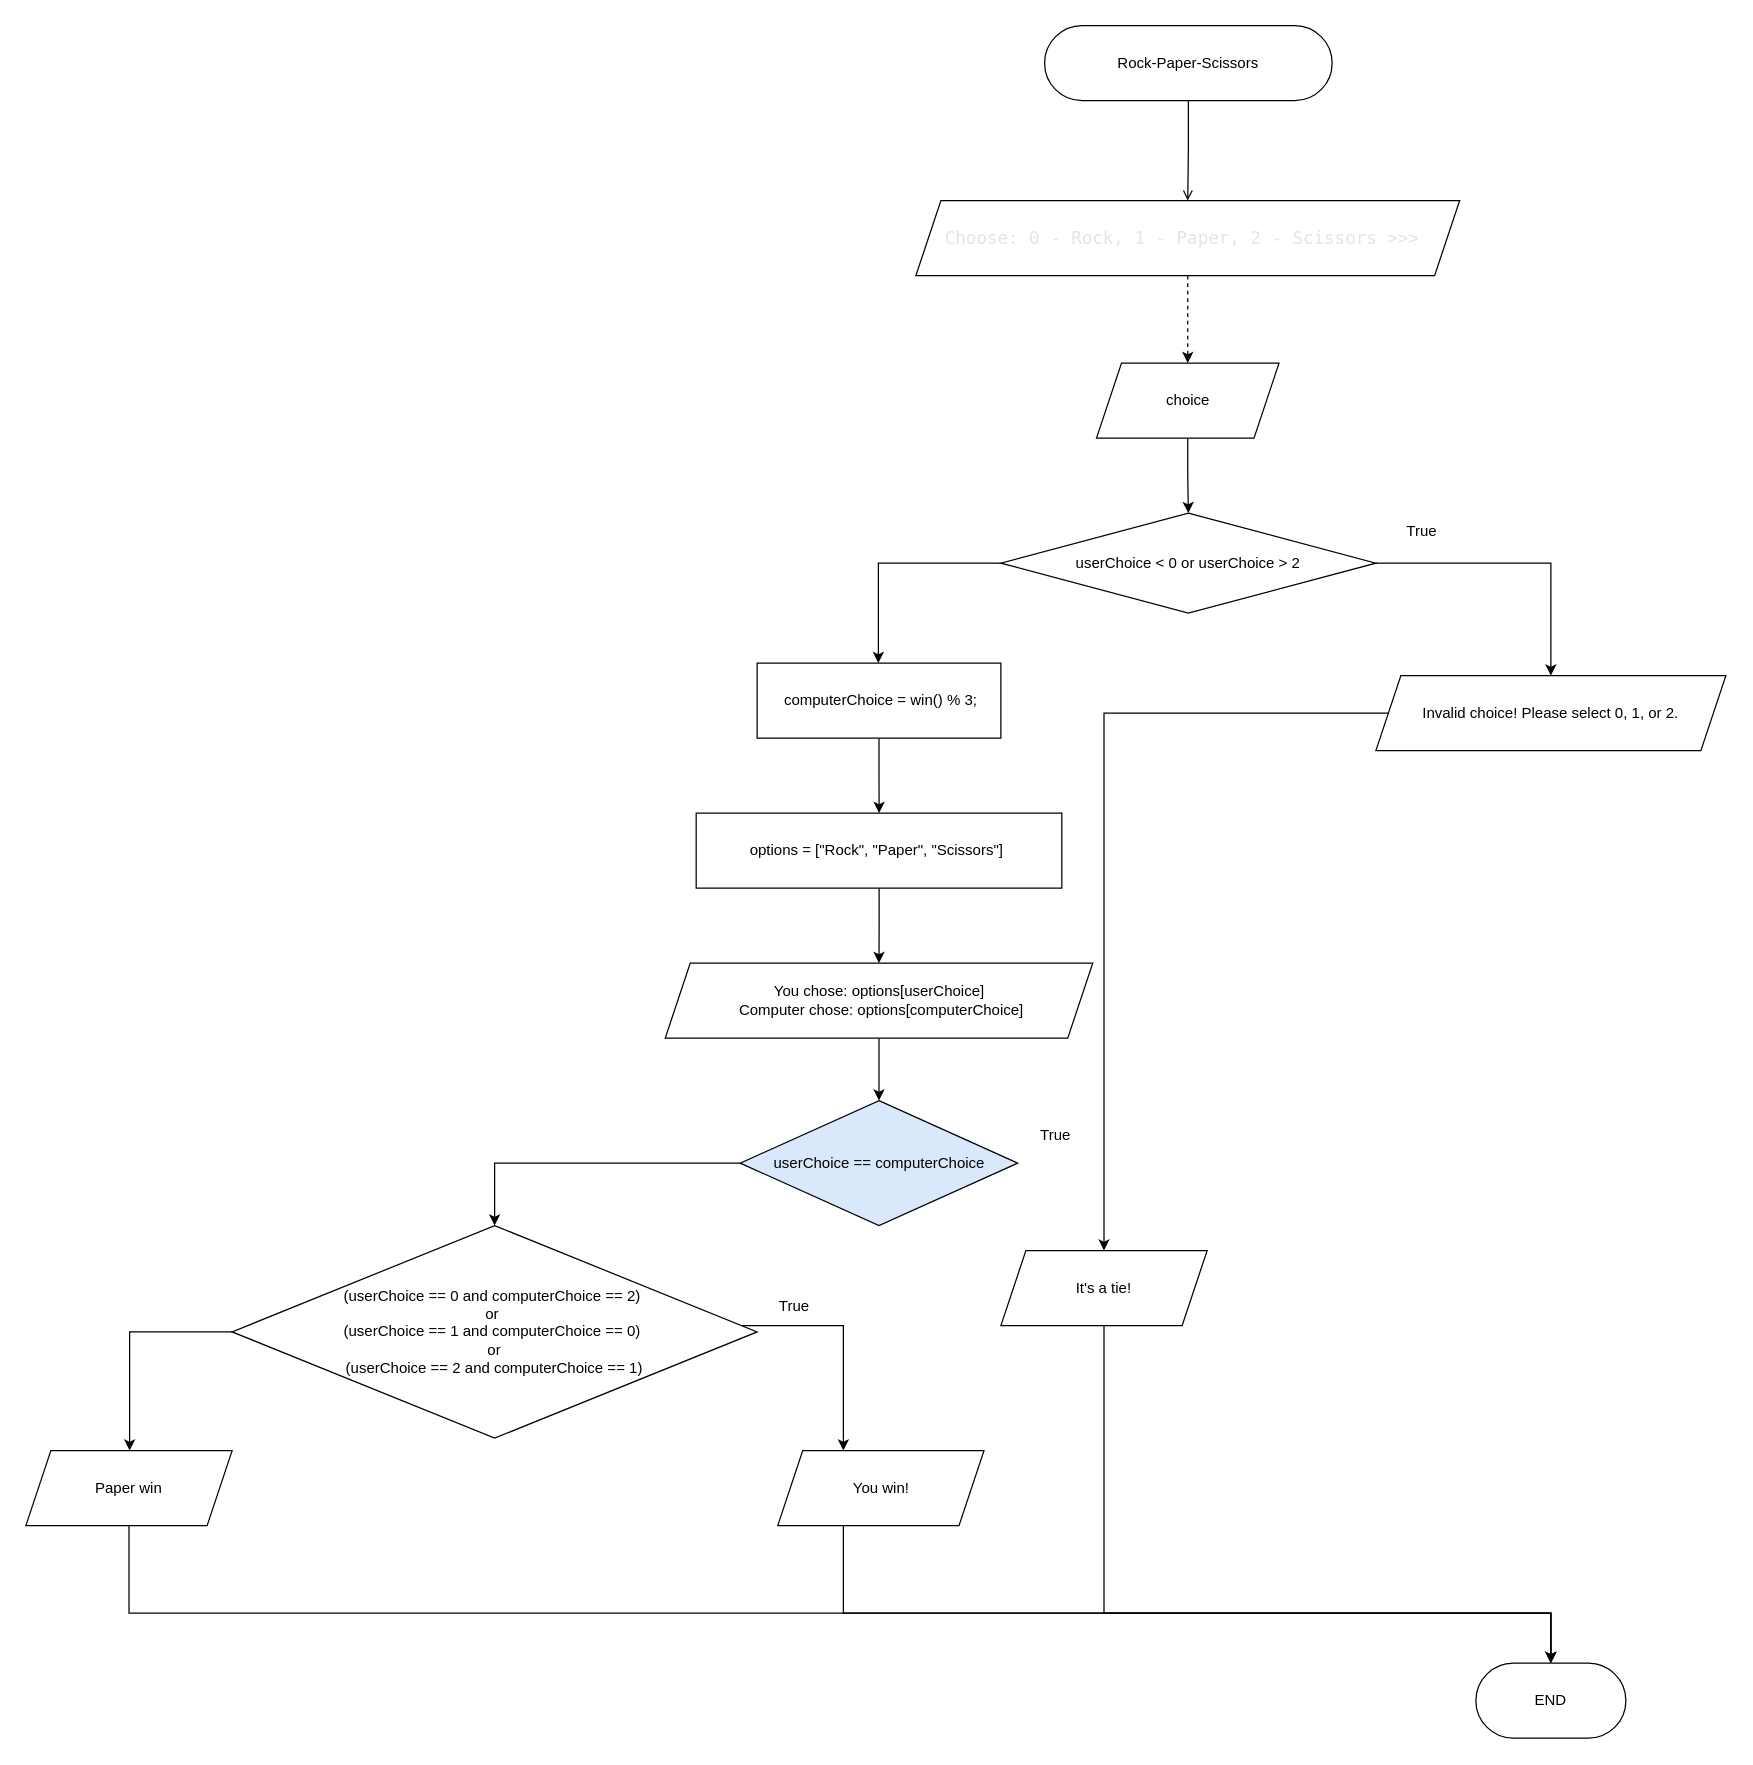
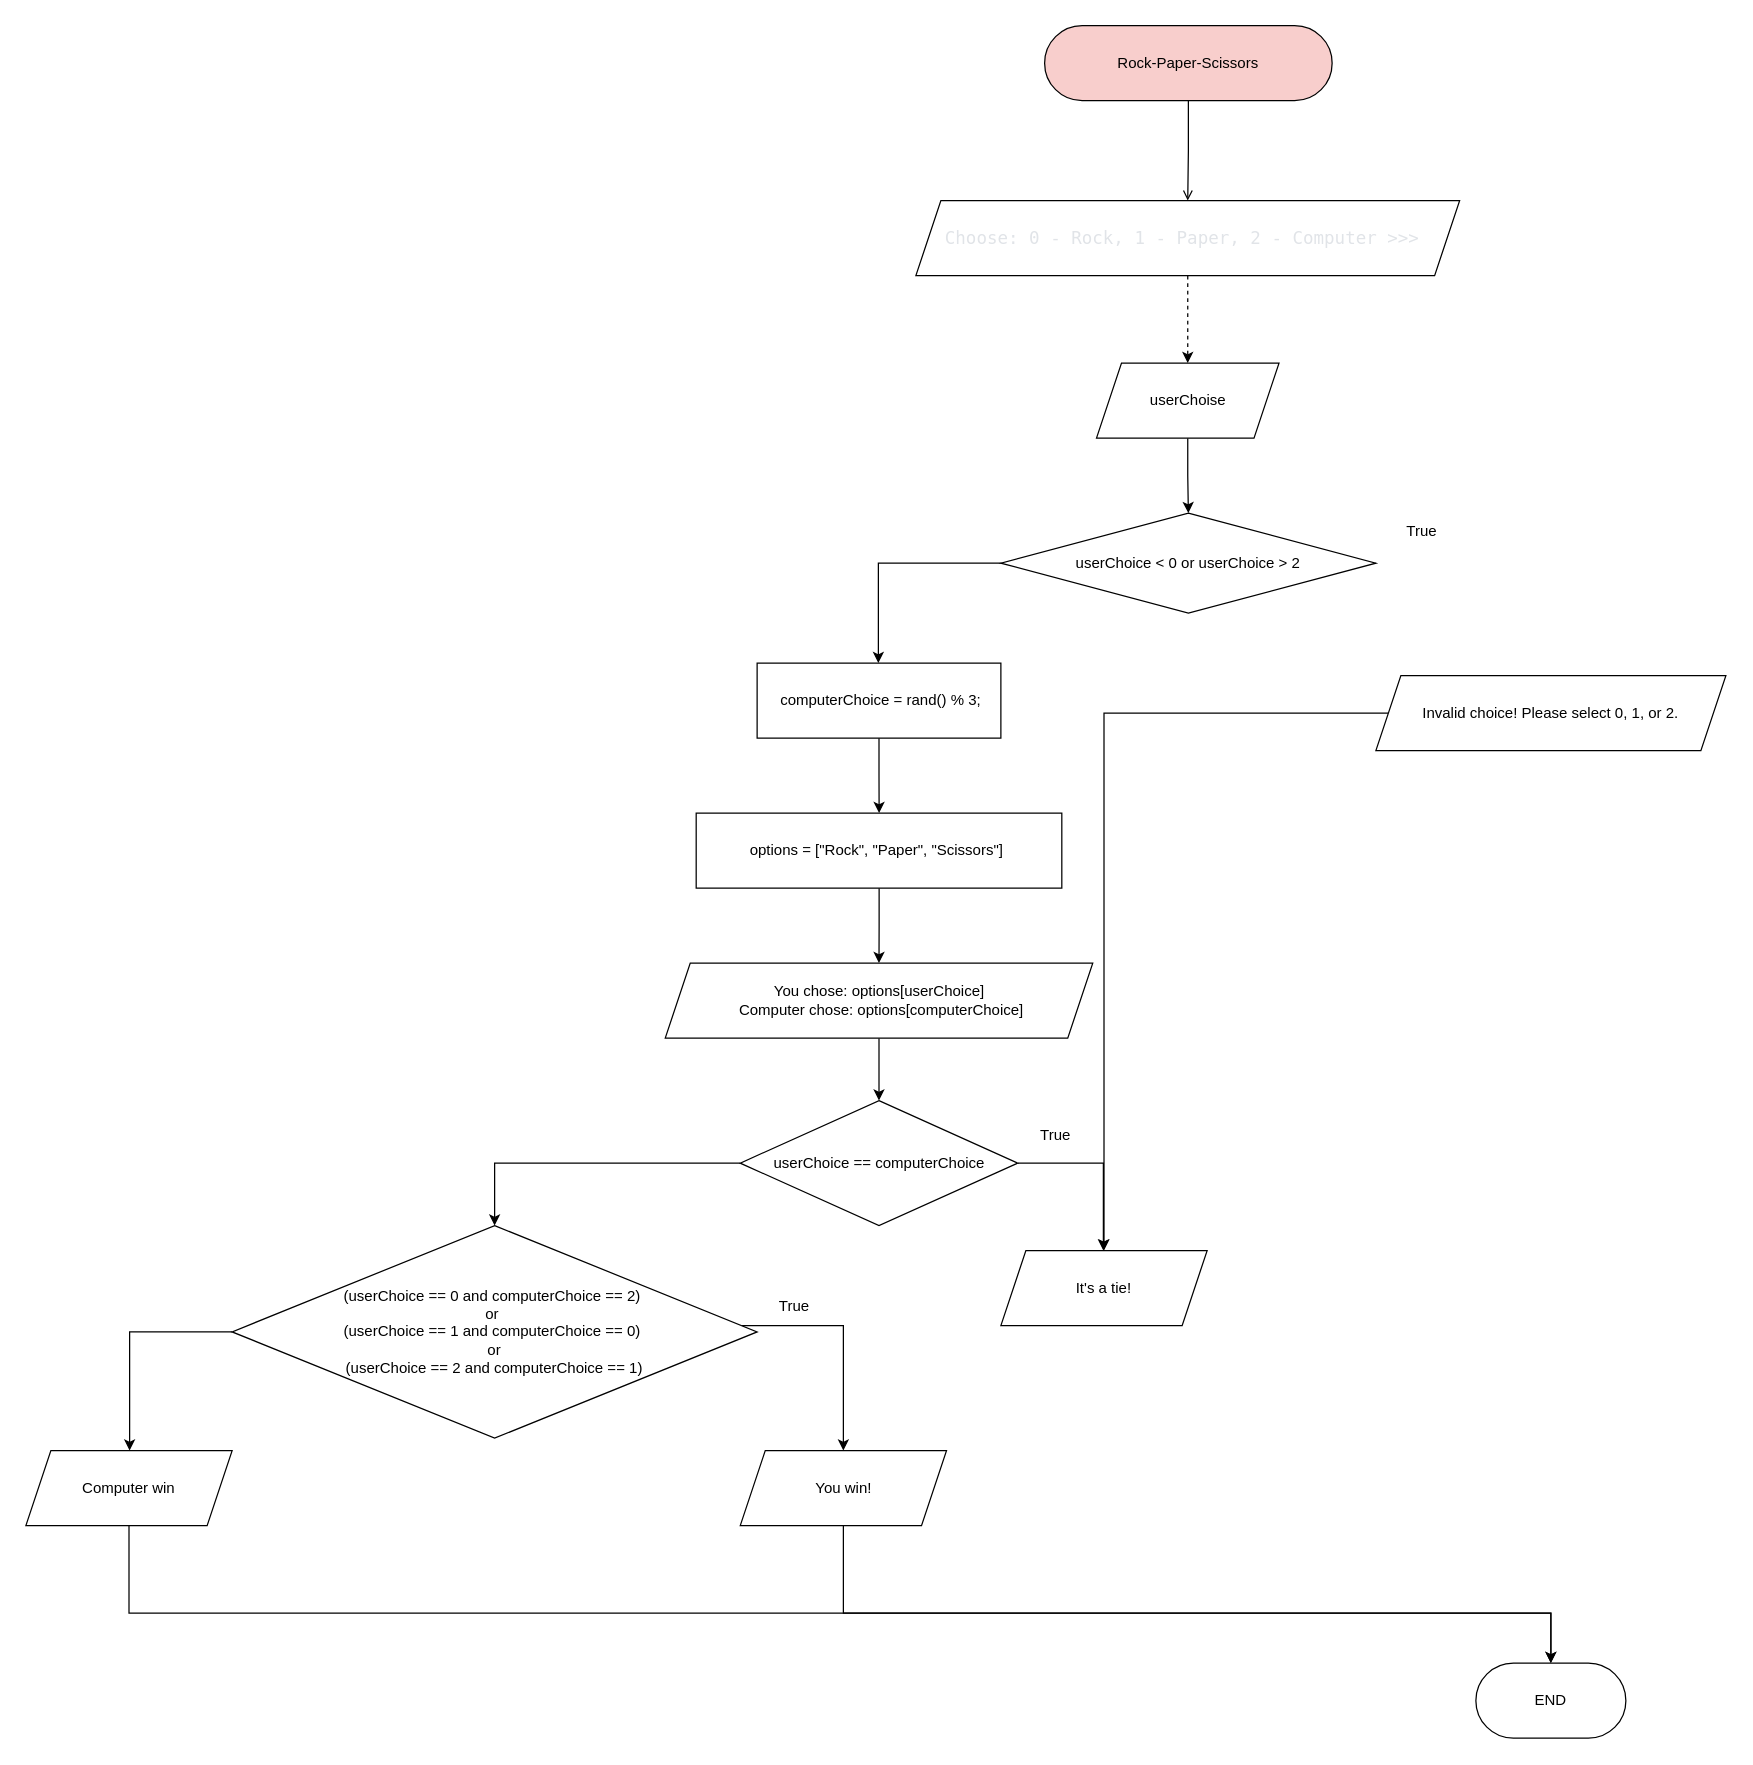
(1188, 63) -> (1188, 63)
(1188, 238) -> (1188, 238)
(1188, 401) -> (1188, 401)
(1515, 563) -> none
(879, 701) -> (879, 701)
(879, 1163) -> (879, 1163)
none -> (1059, 1163)
(1104, 1468) -> none
(129, 1488) -> (129, 1488)
(881, 1488) -> (843, 1488)
